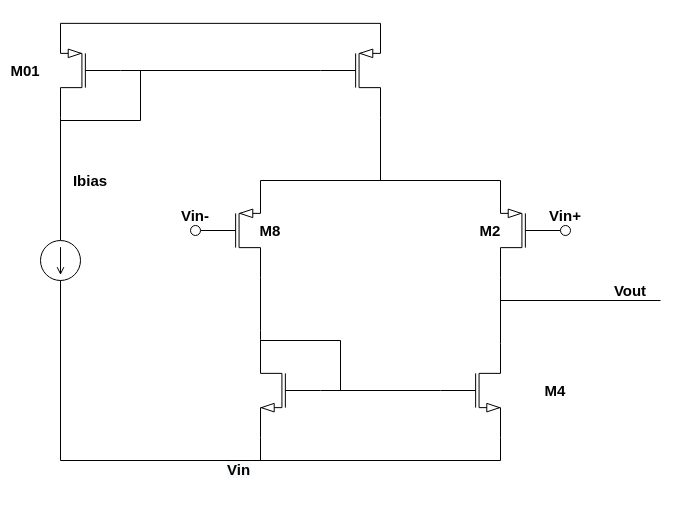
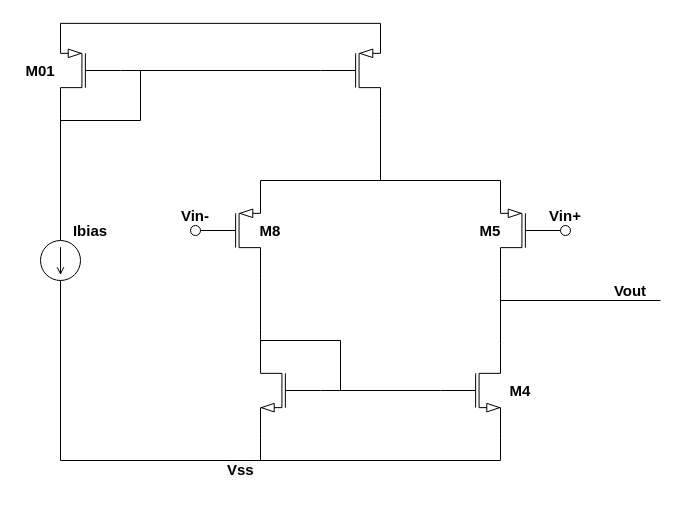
(26, 71) -> (41, 71)
(91, 181) -> (91, 231)
(491, 231) -> (491, 231)
(556, 391) -> (521, 391)
(236, 469) -> (238, 469)
